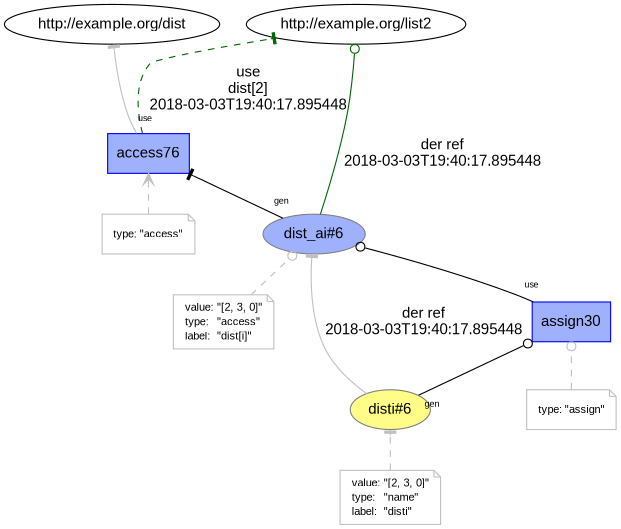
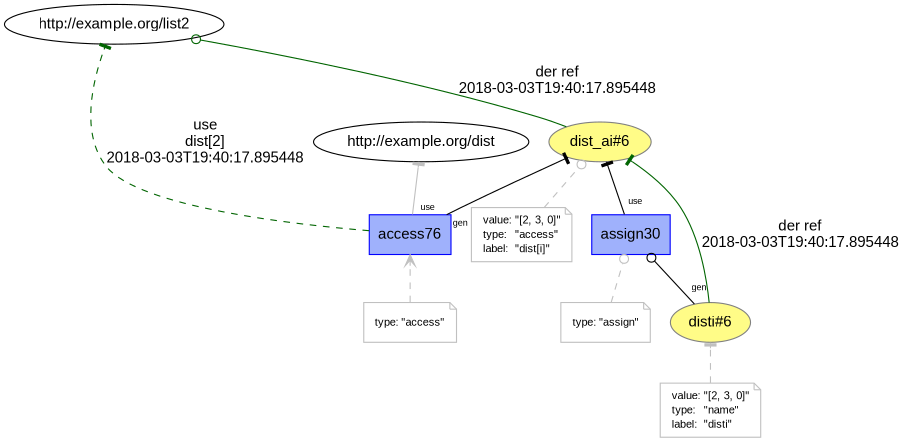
(238, 197) -> (505, 187)
(314, 234) -> (600, 142)
(450, 272) -> (616, 191)
(320, 335) -> (689, 222)
